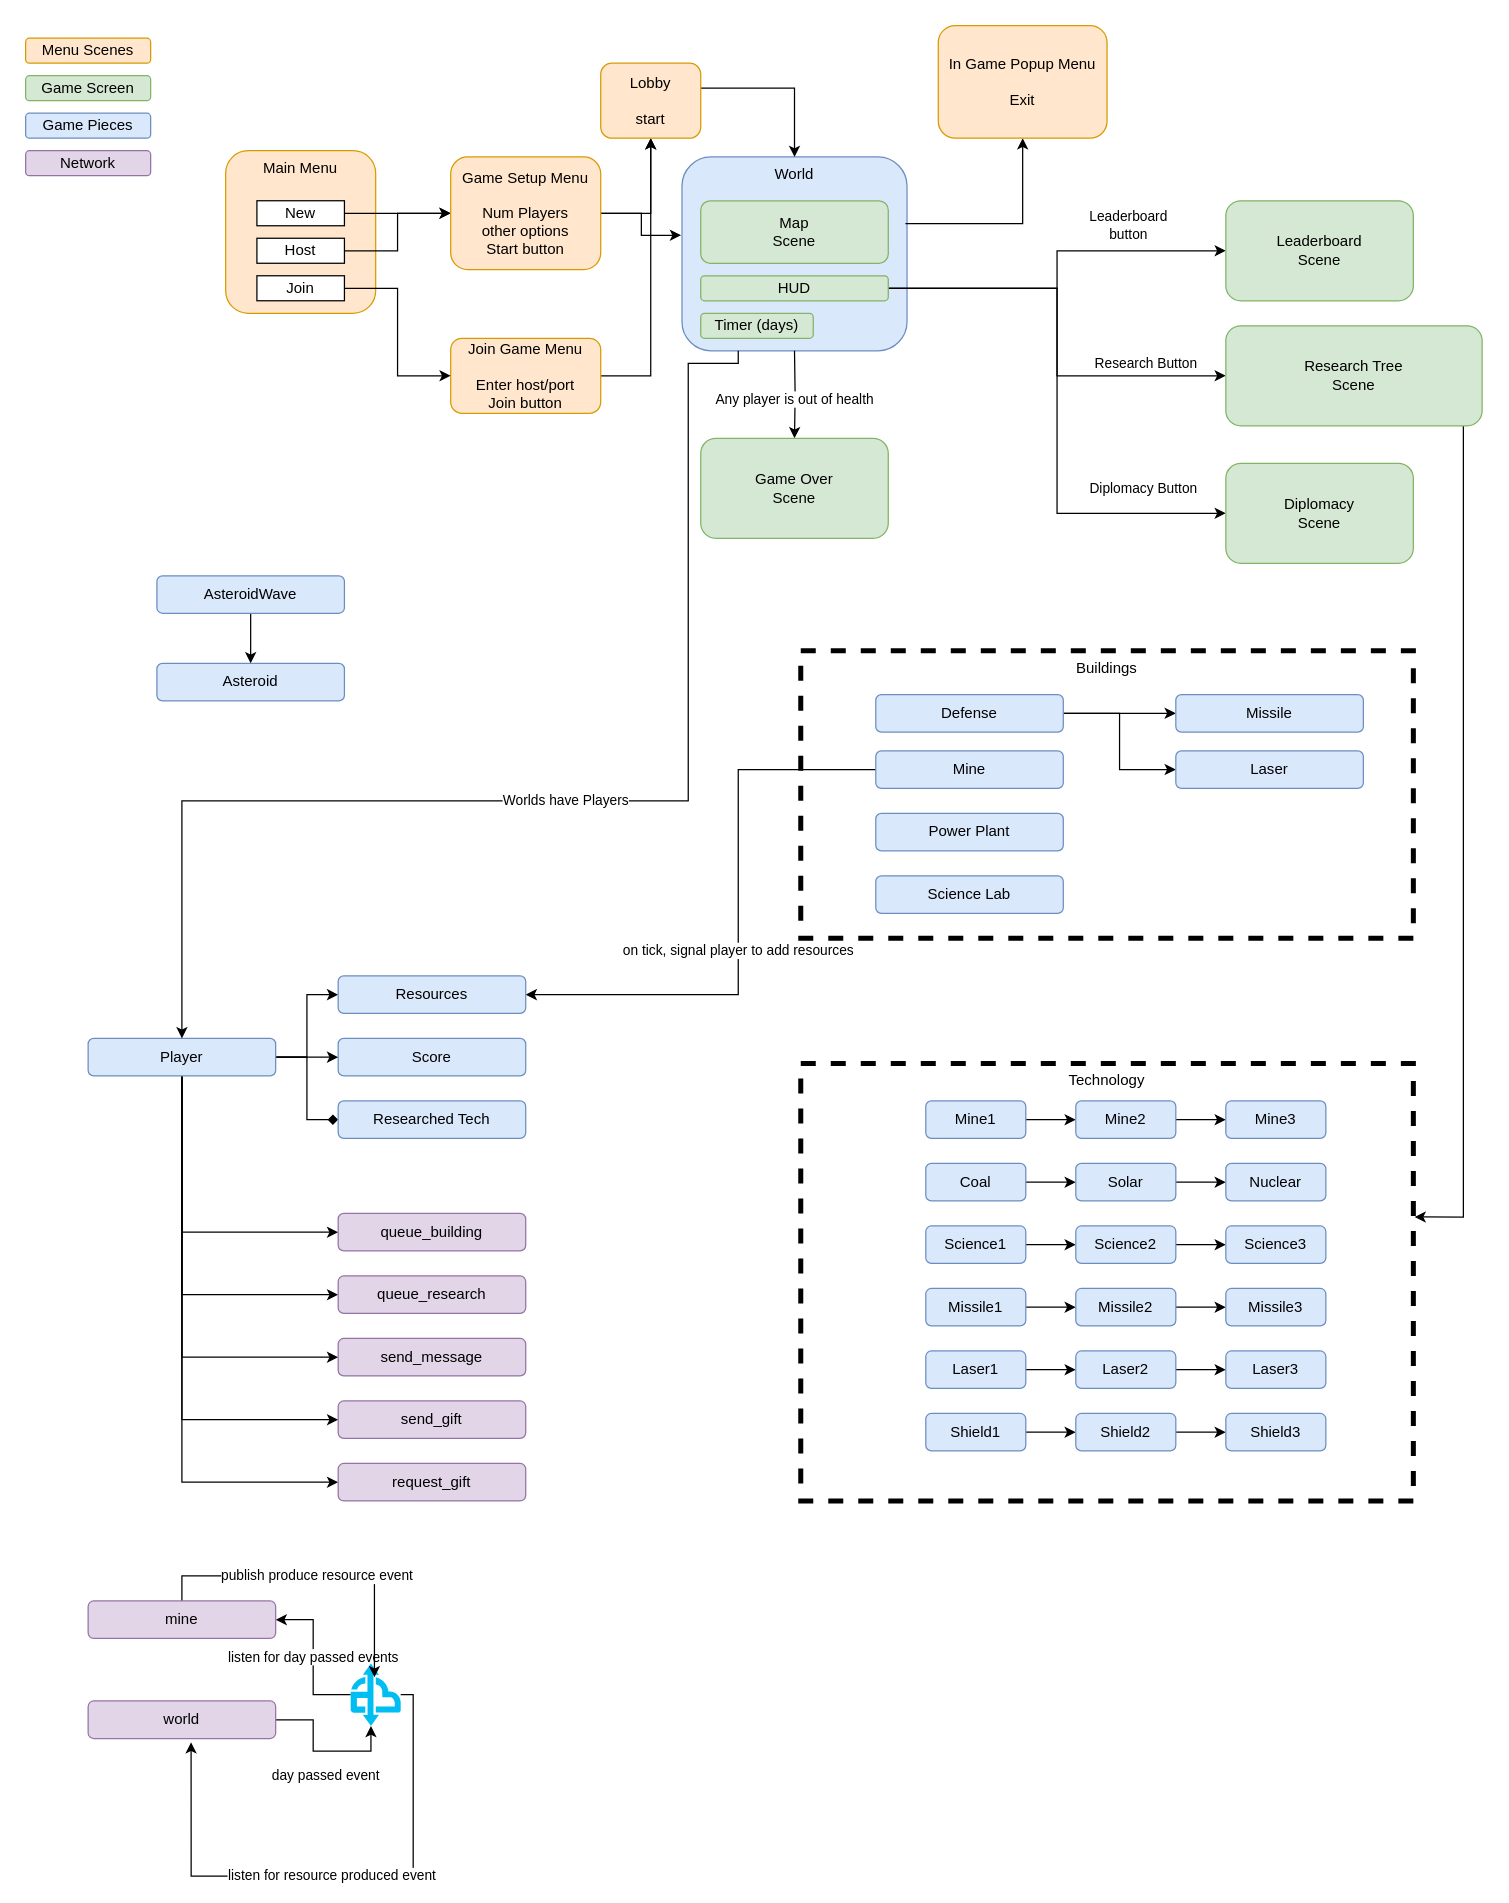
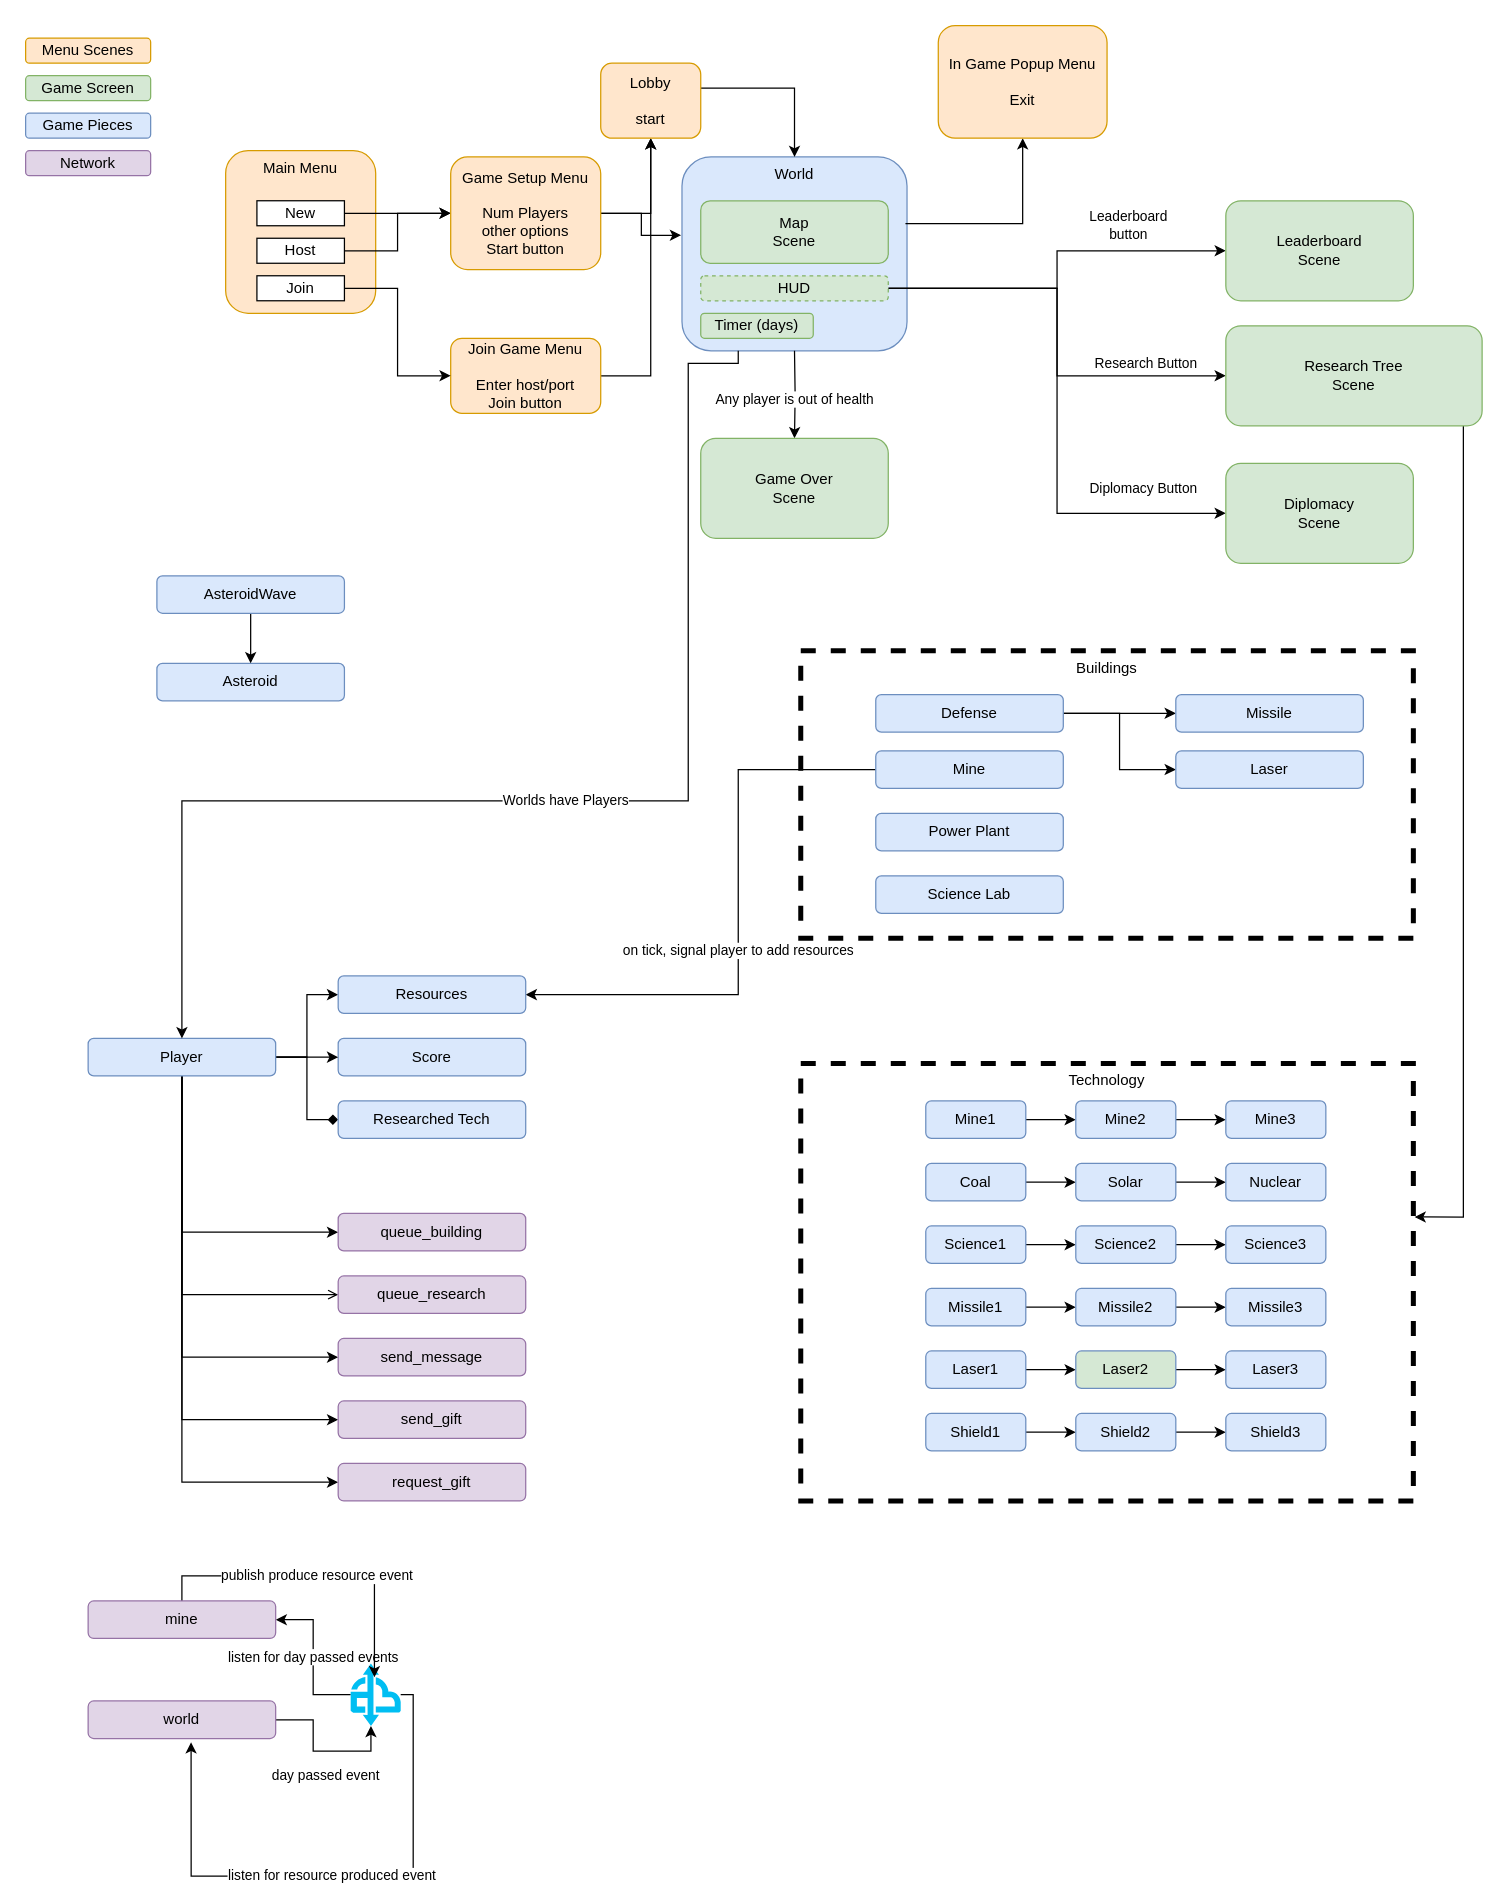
(794, 288) -> (794, 288)
(328, 1294) -> (330, 1294)
(1126, 1369) -> (1126, 1369)
